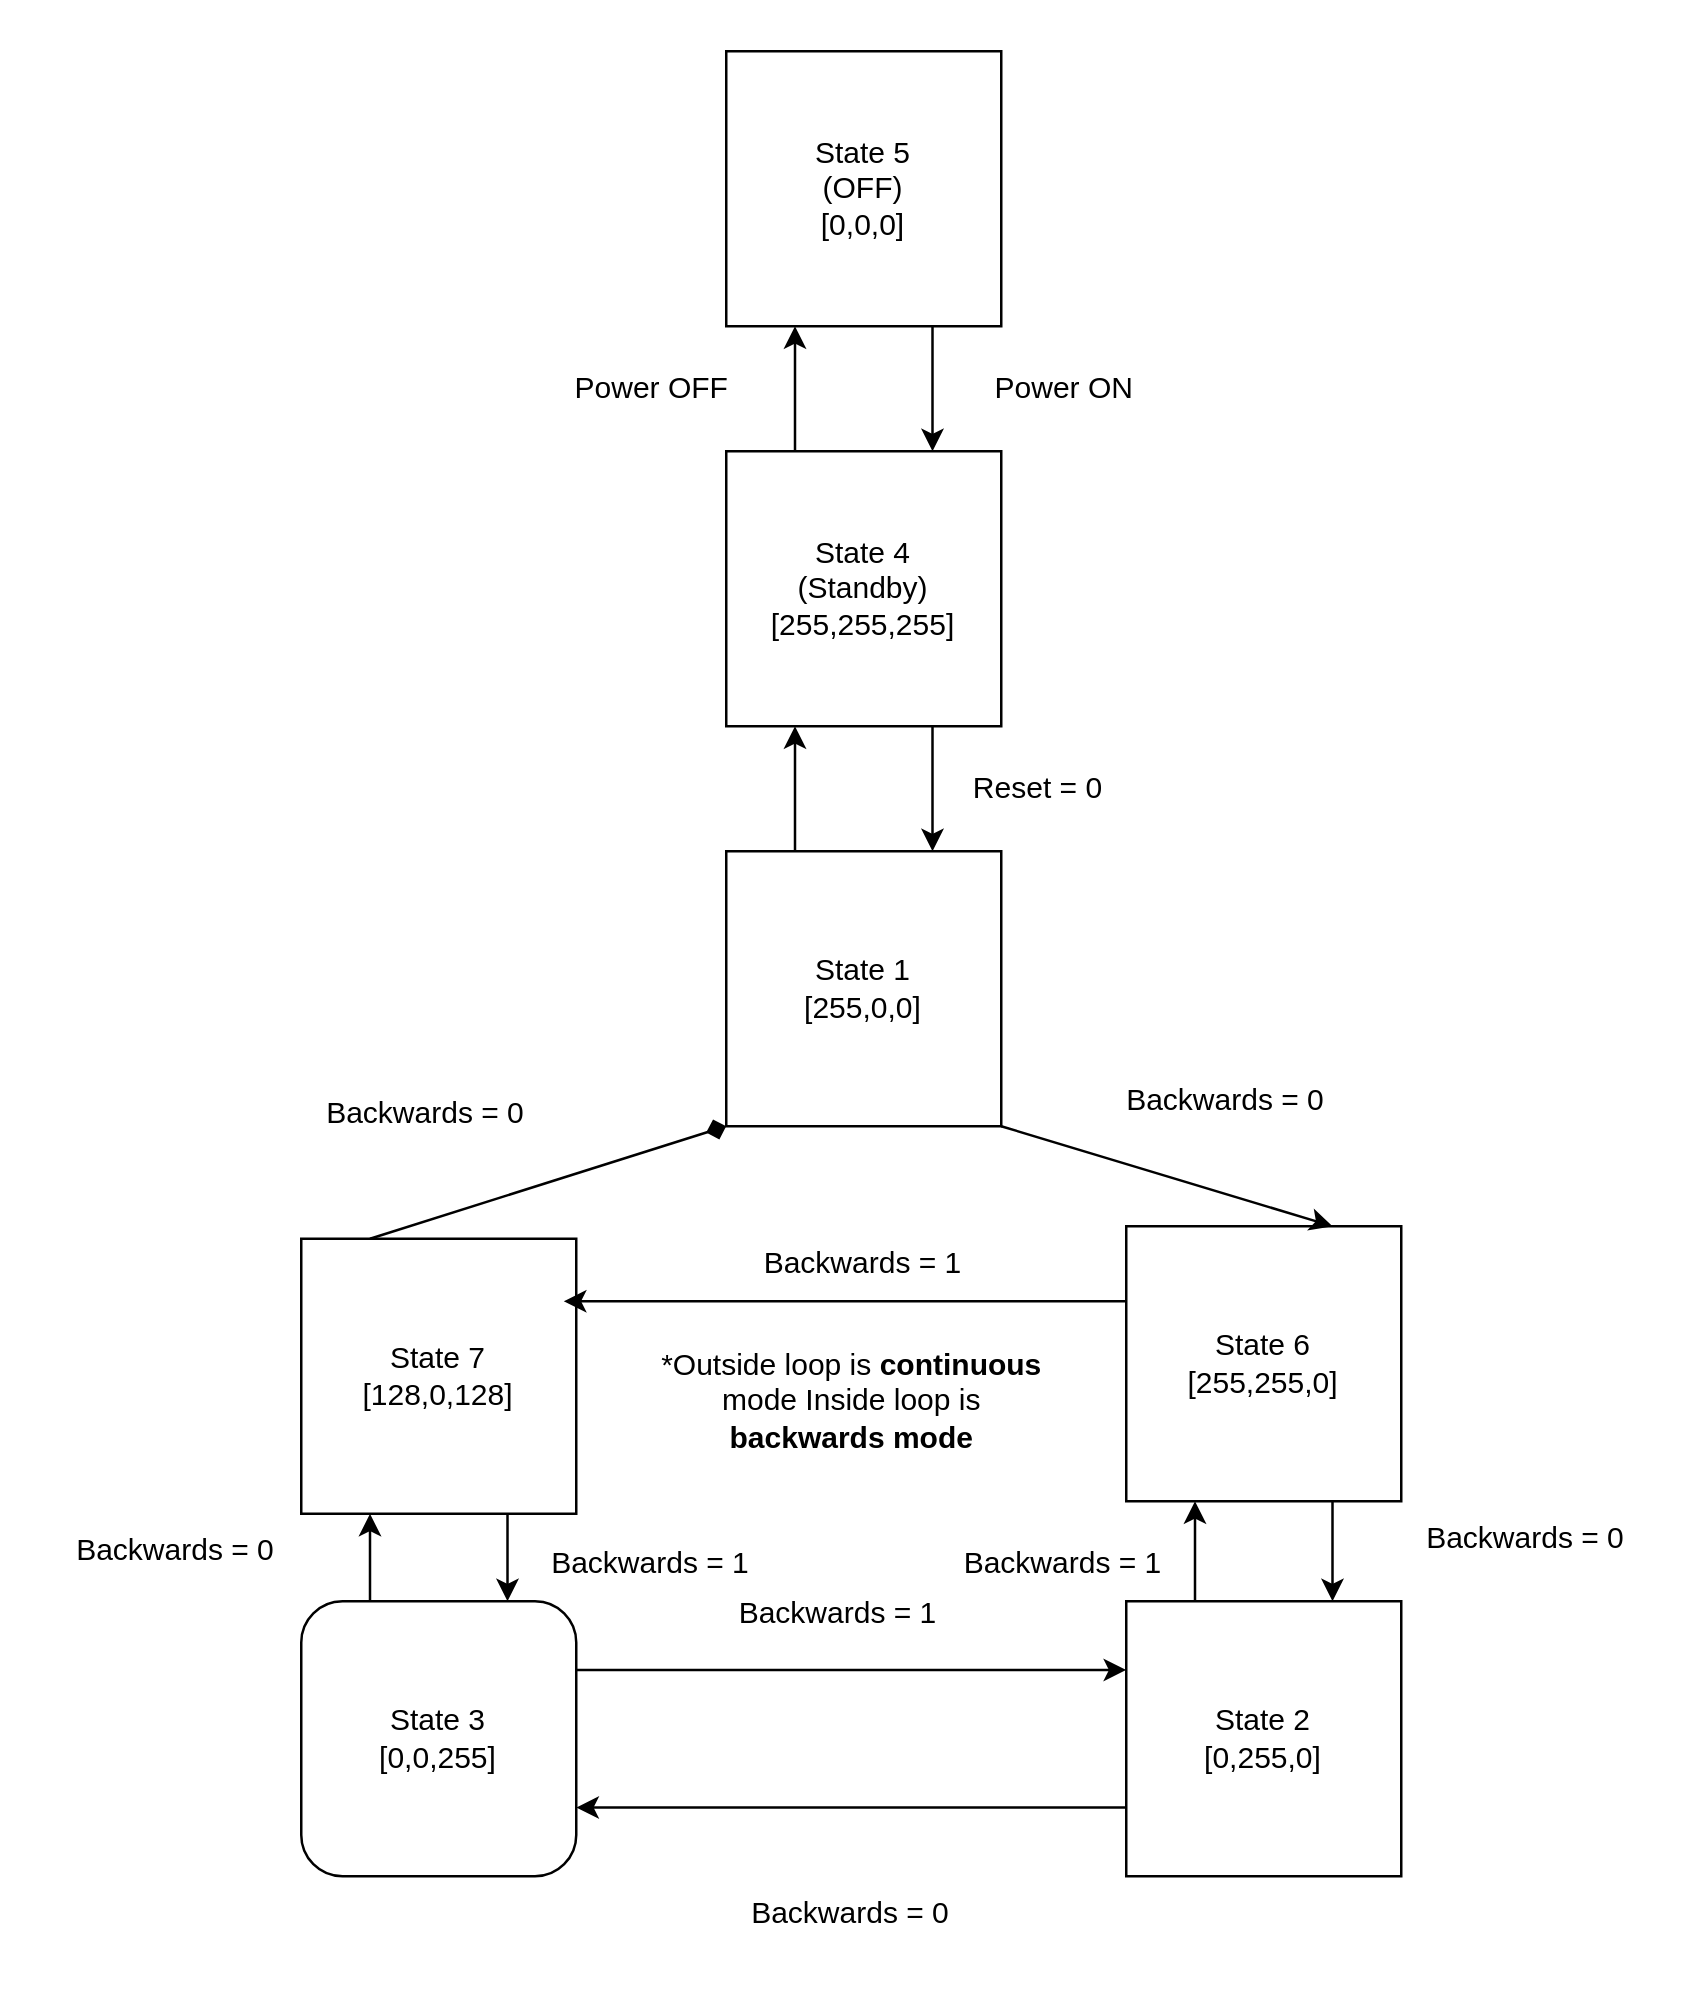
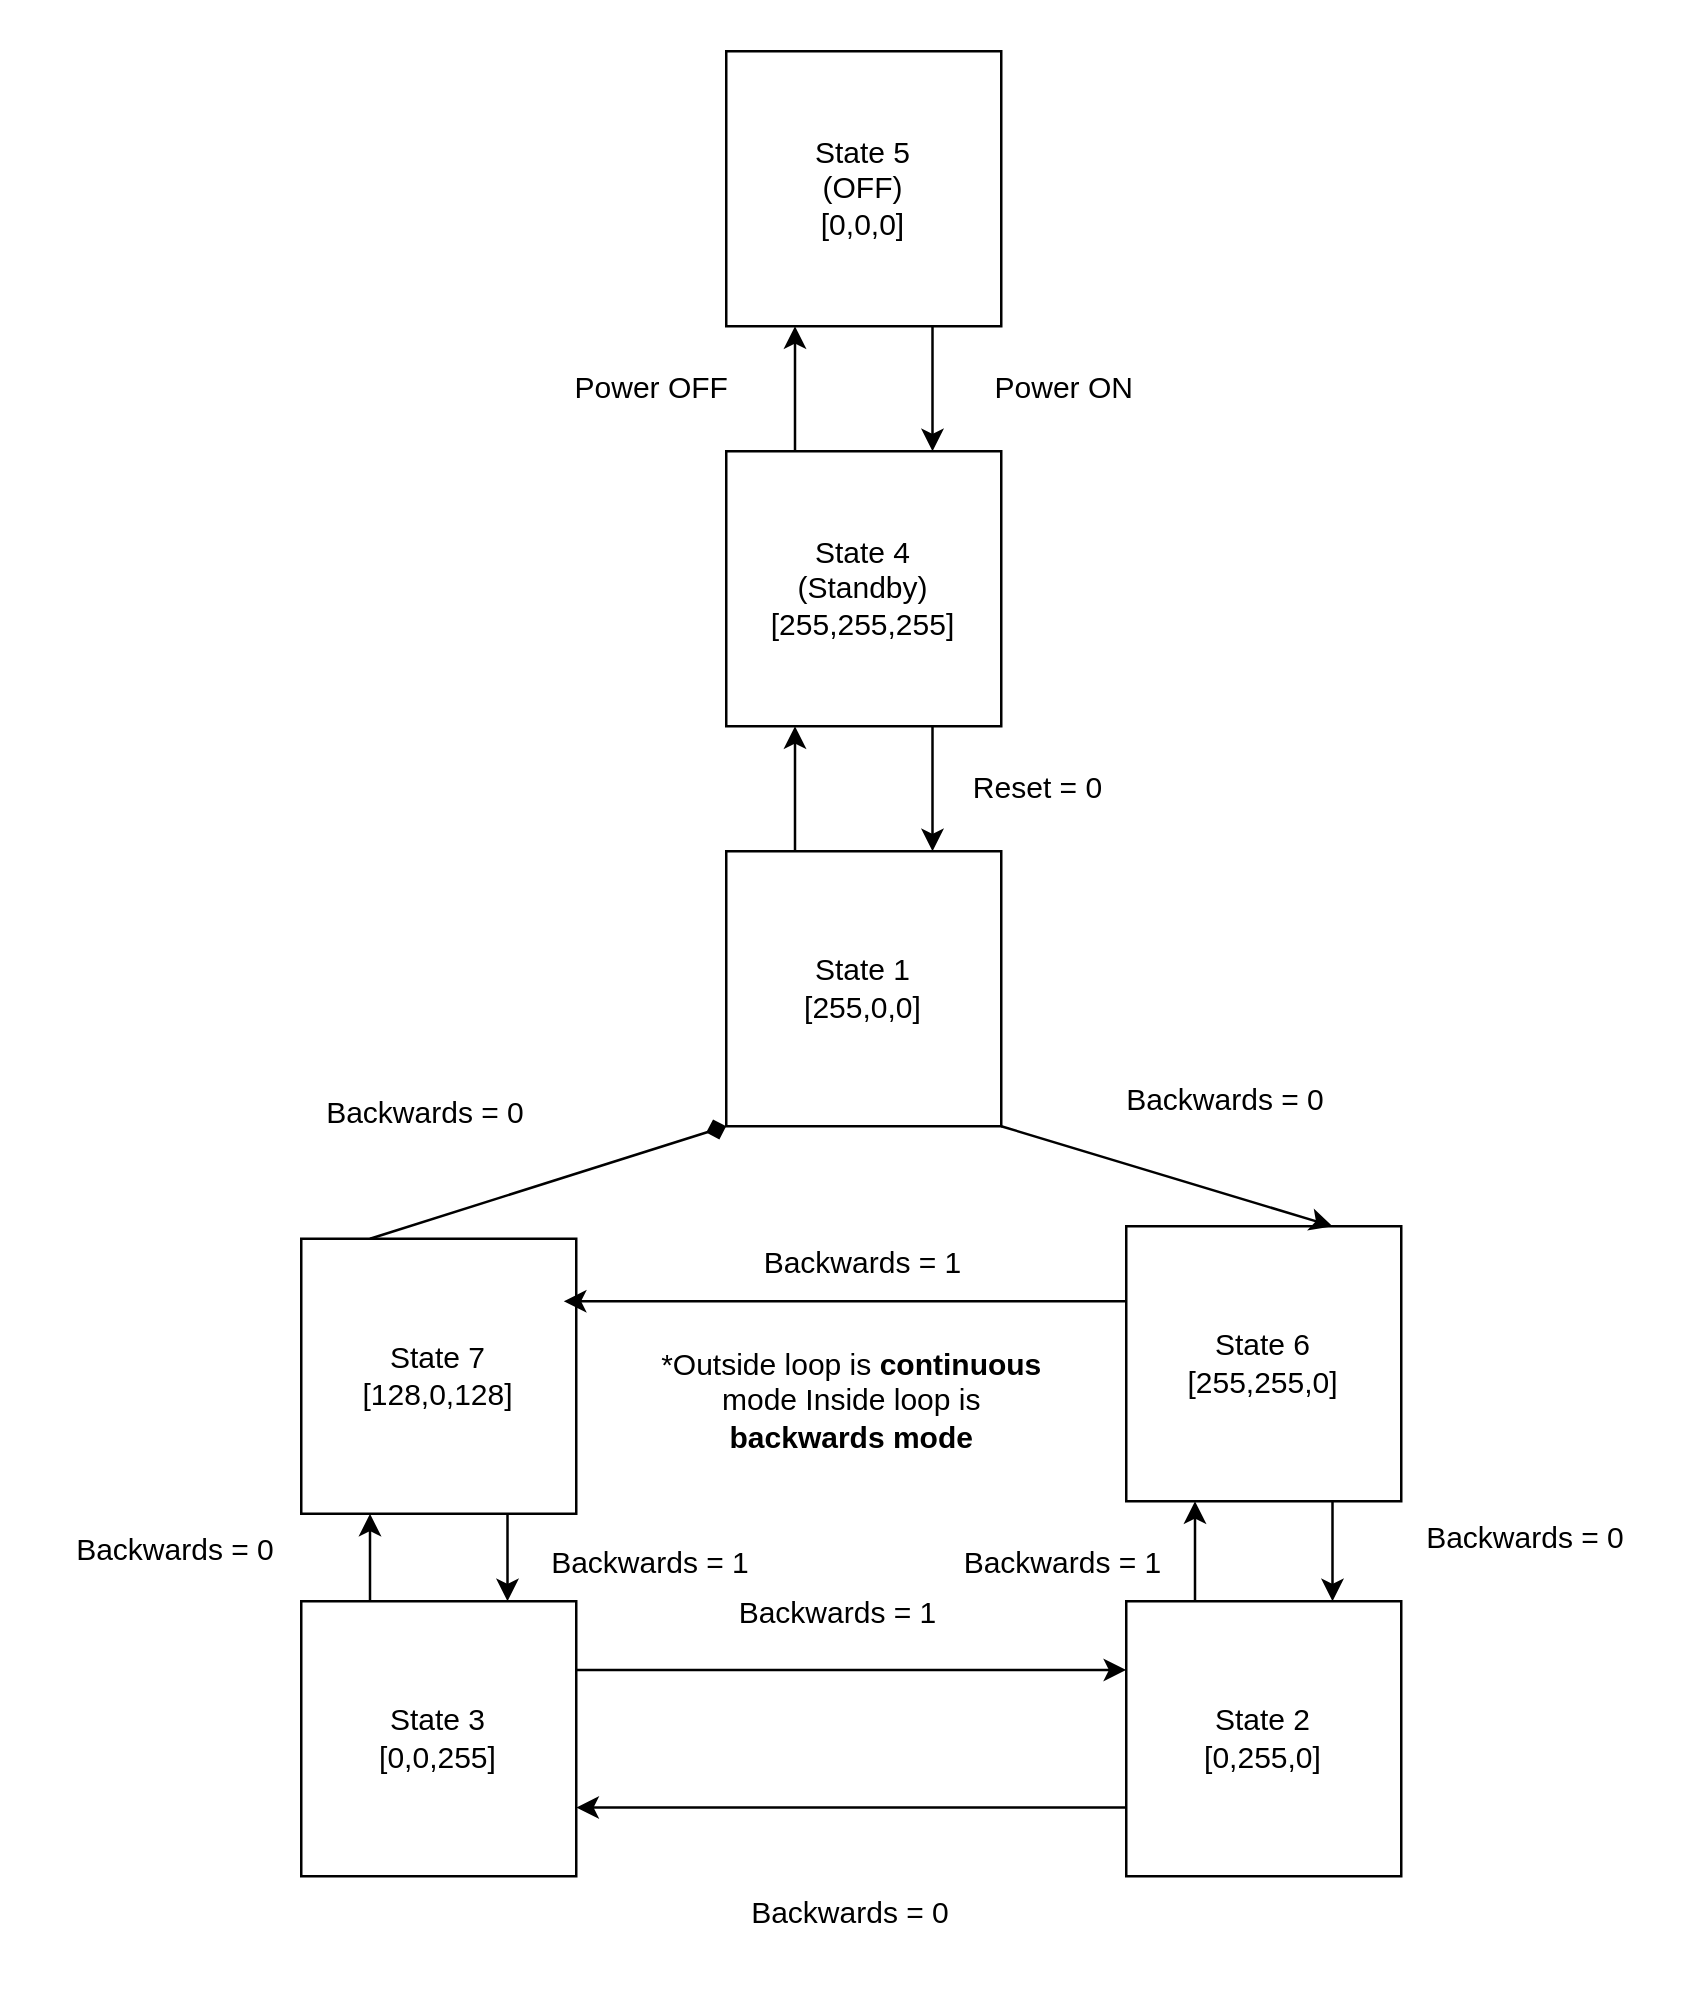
(439, 1739) -> (439, 1739)
